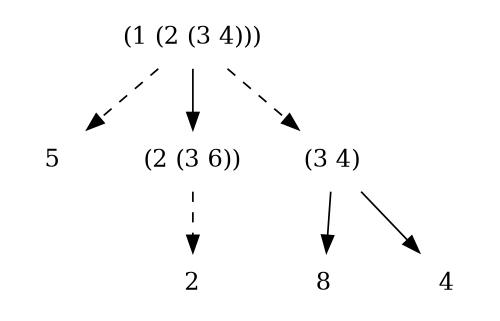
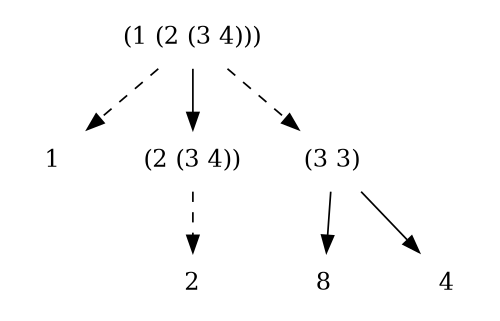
(53, 160) -> (53, 160)
(193, 160) -> (193, 160)
(333, 160) -> (333, 160)
